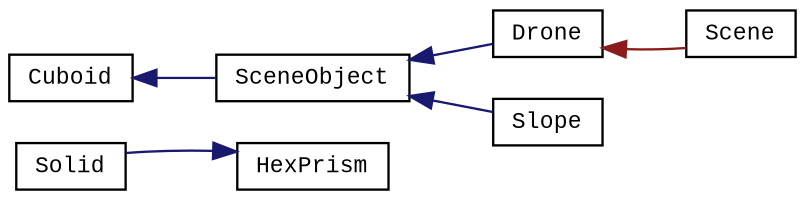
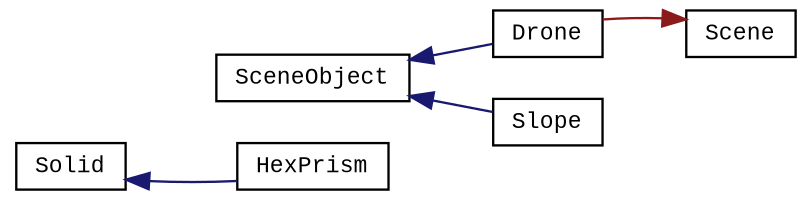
(656, 49) -> (632, 18)
(71, 78) -> none
(169, 151) -> (193, 182)
